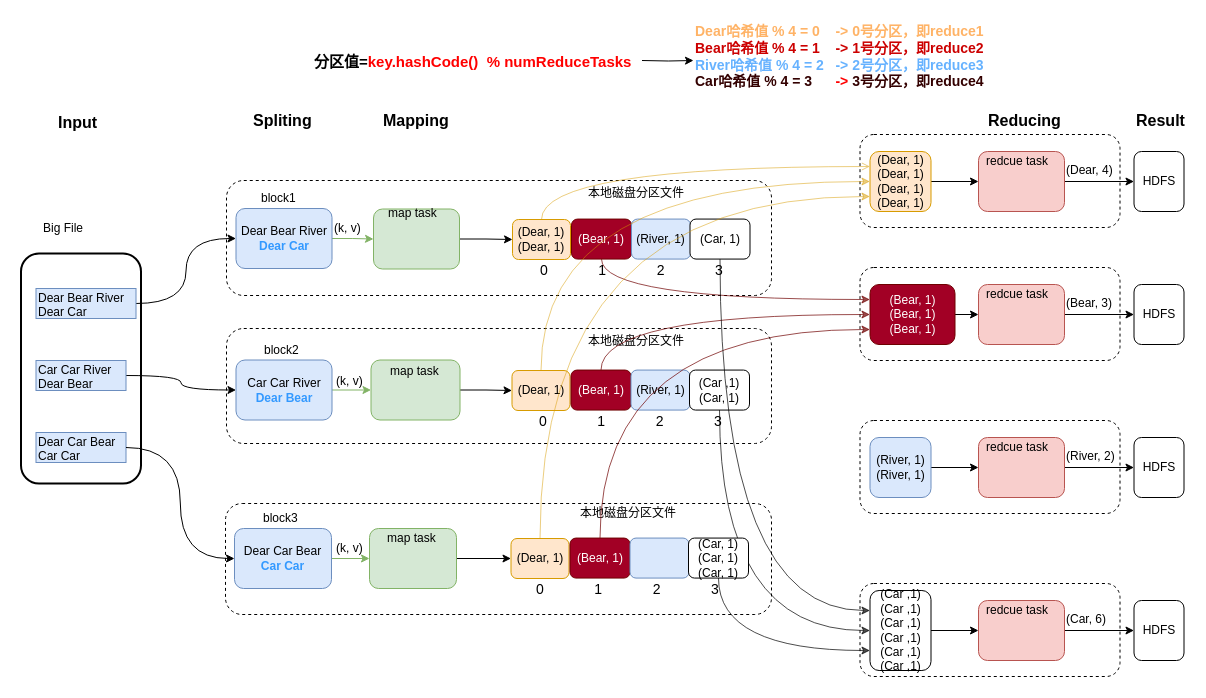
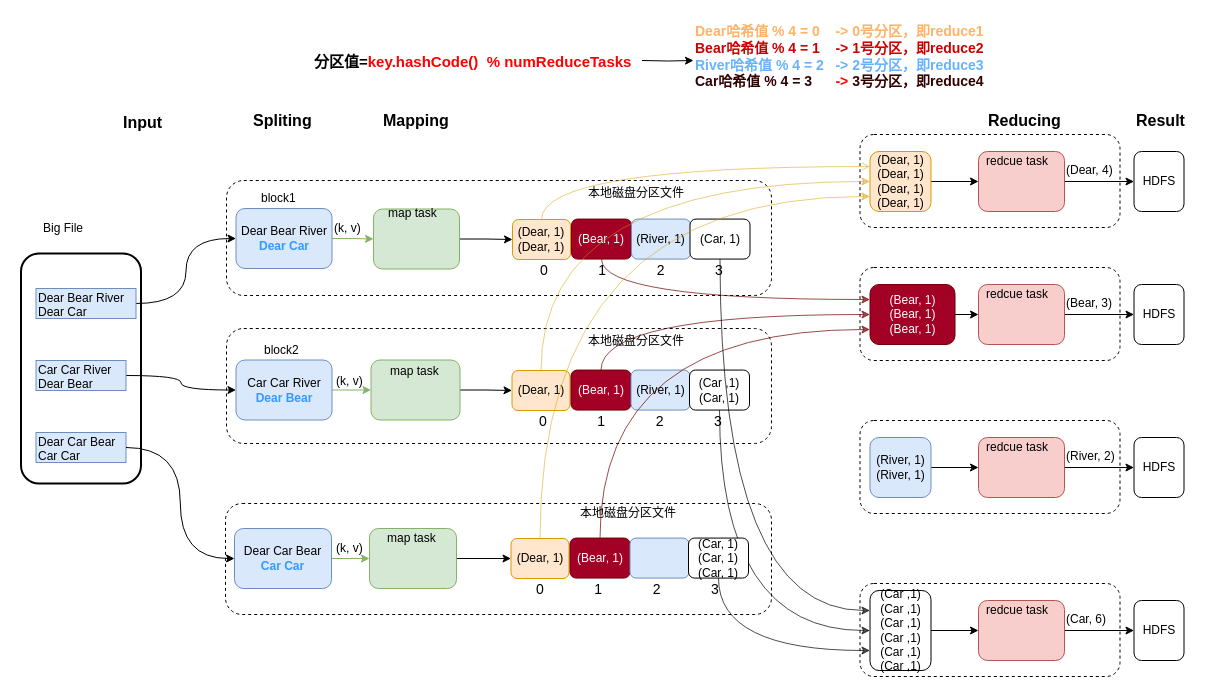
(81, 121) -> (146, 121)
(286, 519) -> none
